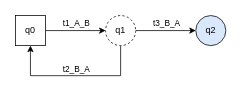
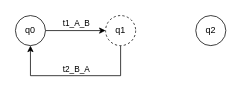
(30, 30) -> (30, 30)
(162, 30) -> none
(210, 30) -> (210, 30)
